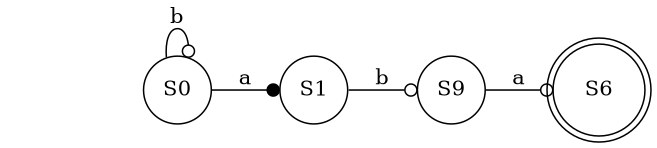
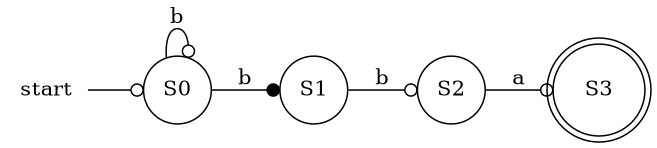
(246, 79) -> (246, 79)
none -> (47, 90)
(451, 90) -> (451, 90)
(599, 90) -> (599, 90)
